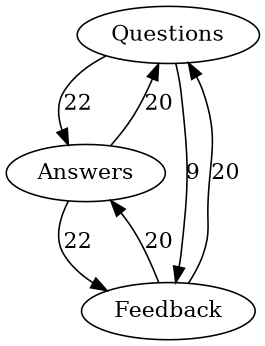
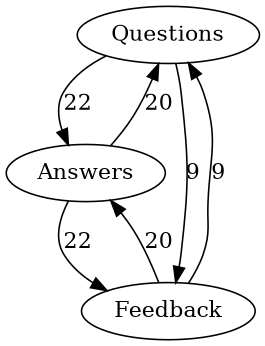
(226, 173) -> (219, 173)
